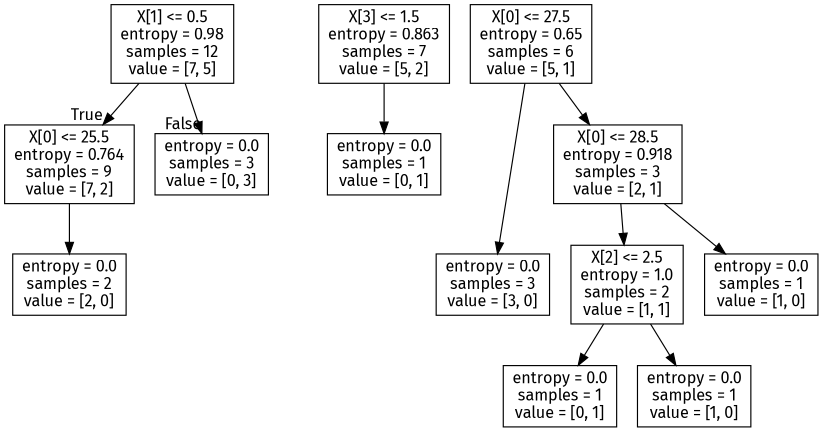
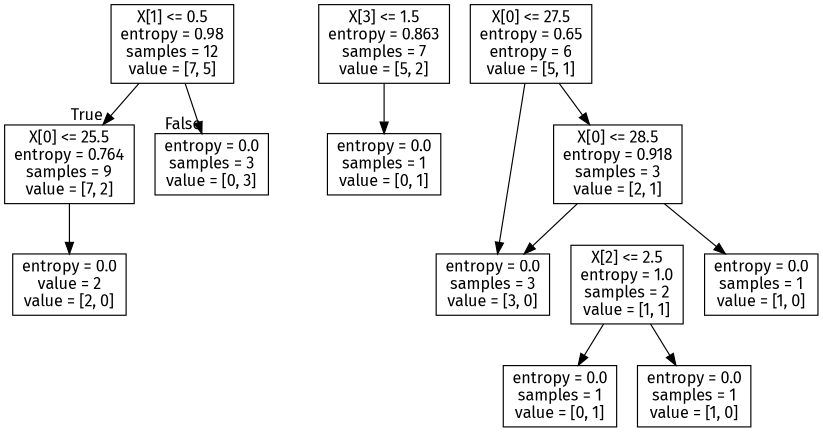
(531, 44) -> (531, 44)
(622, 218) -> (555, 225)
(69, 285) -> (69, 285)
